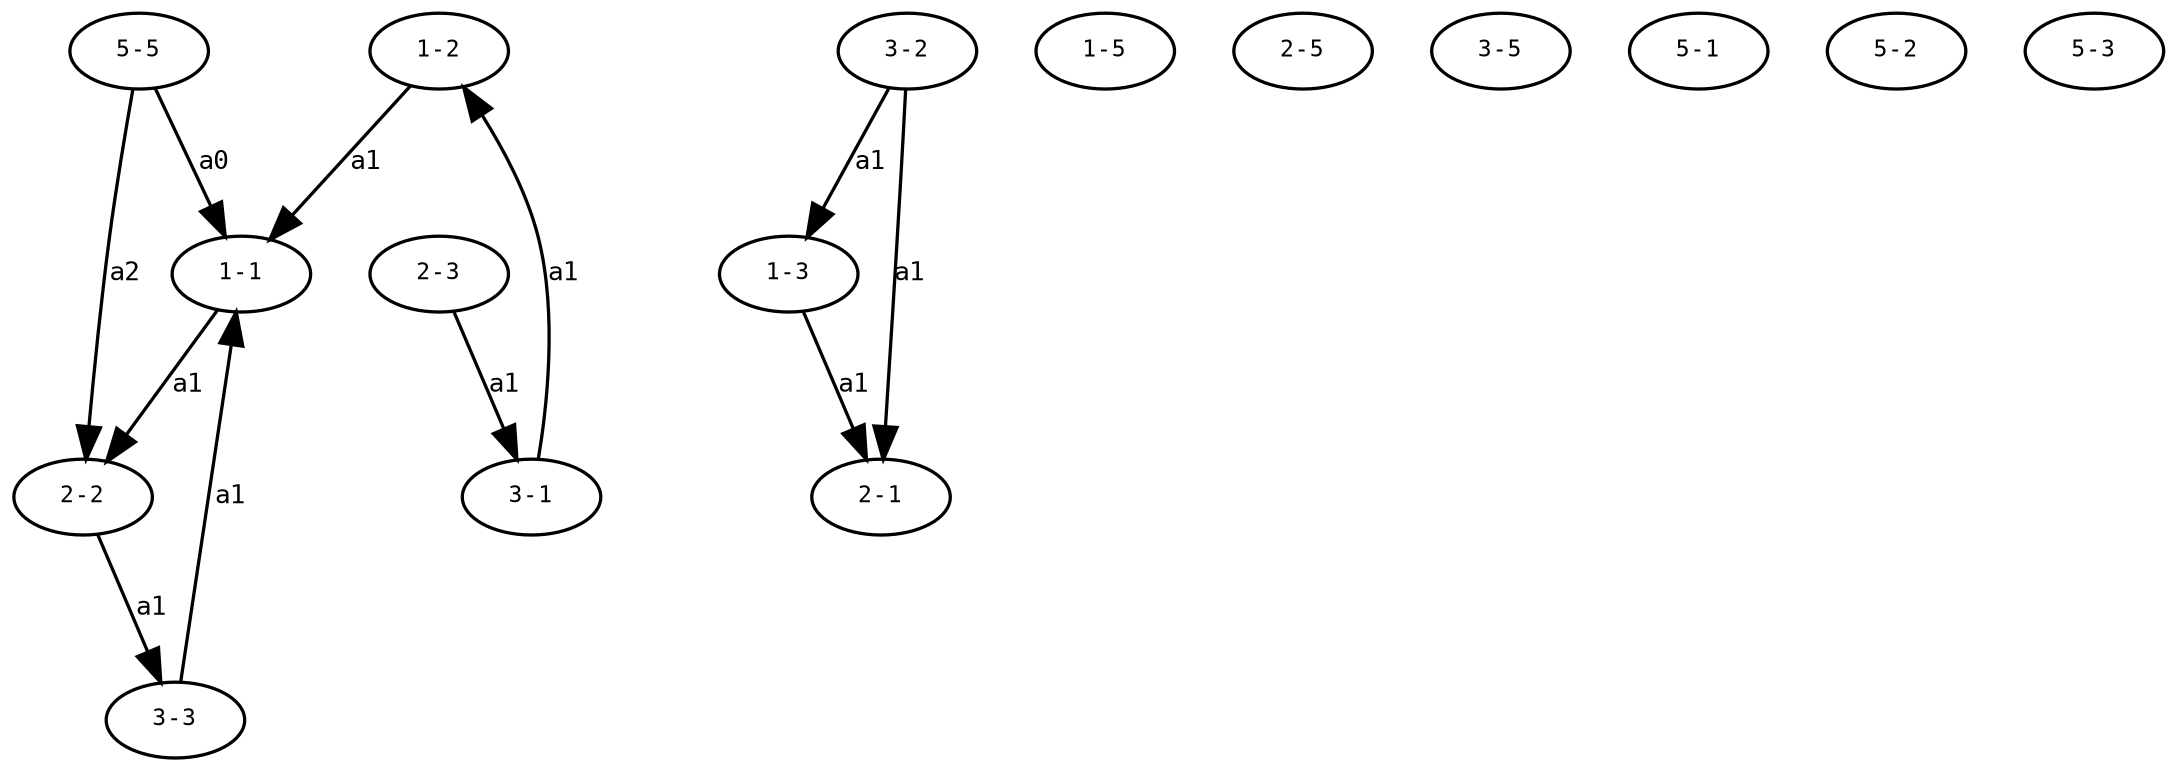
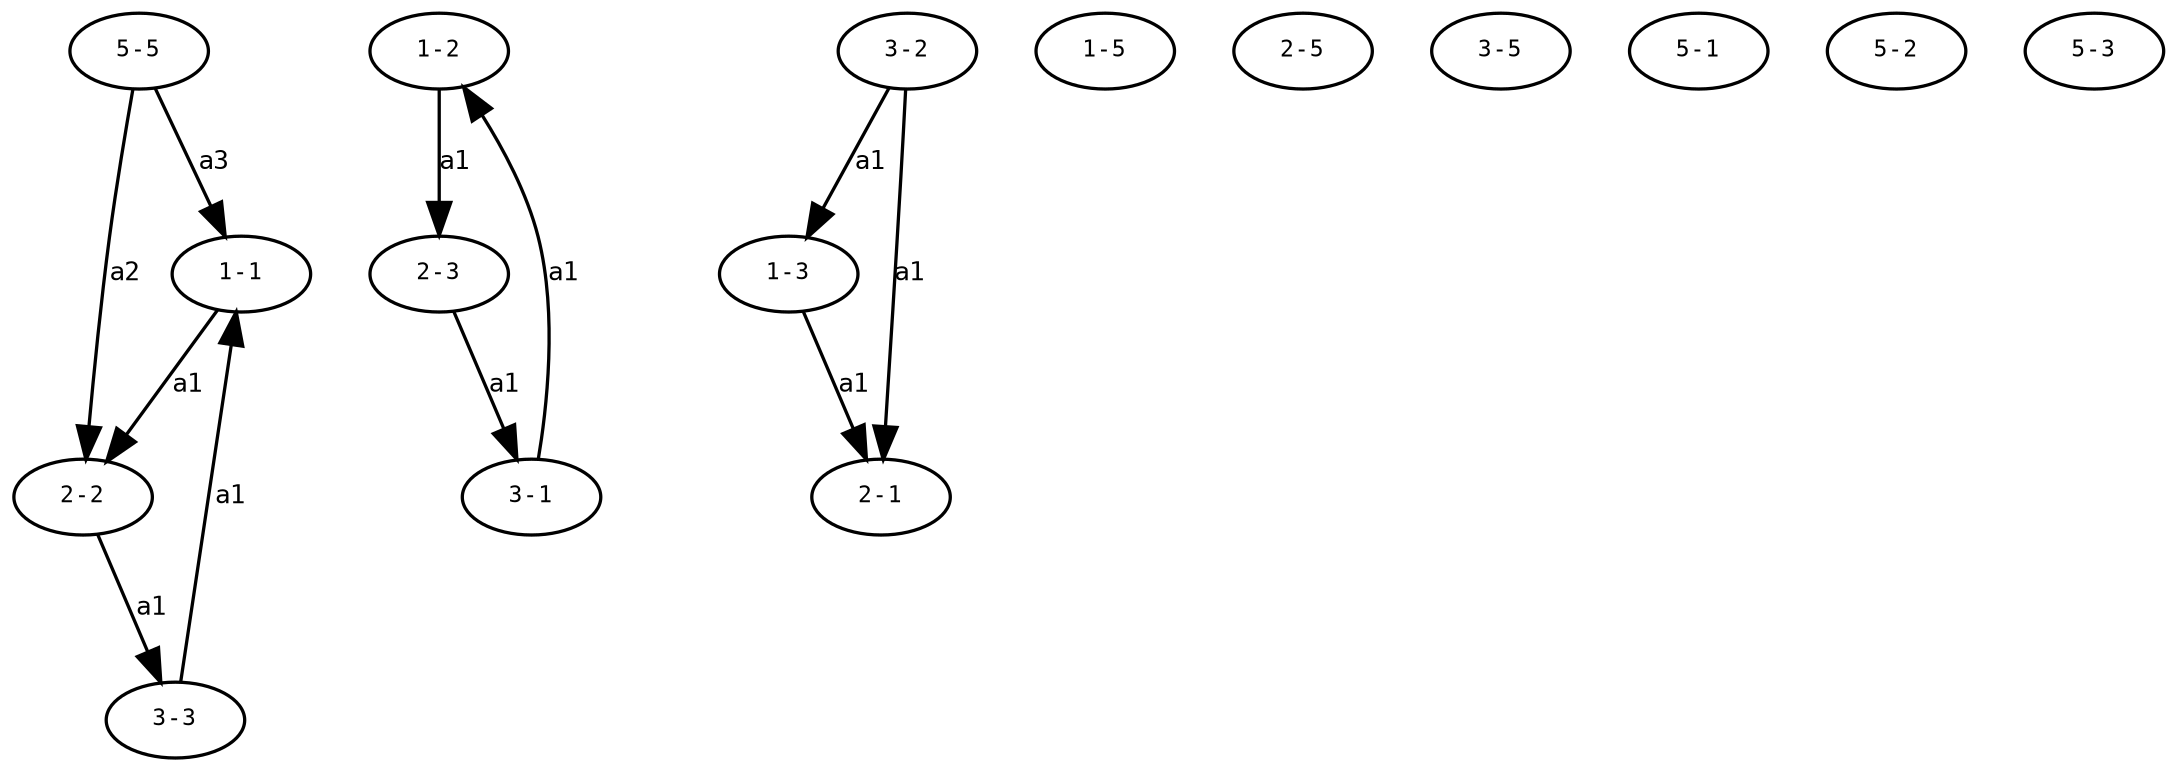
(352, 150) -> (439, 146)
(215, 163) -> (215, 163)
